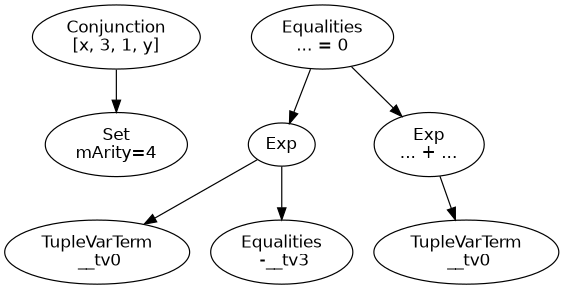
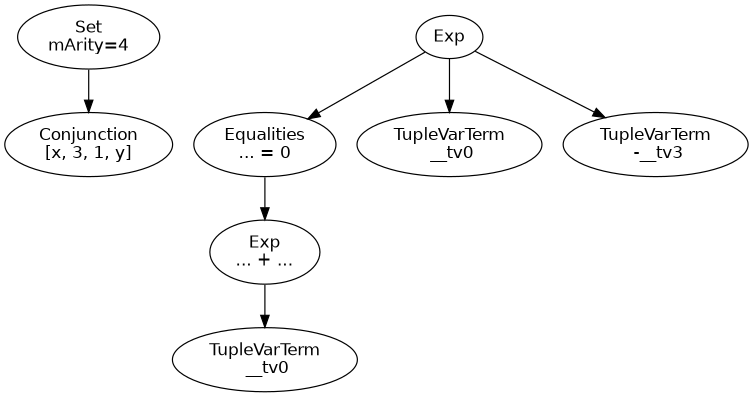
(116, 85) -> (89, 85)
(302, 91) -> (372, 82)
(282, 252) -> (656, 145)
